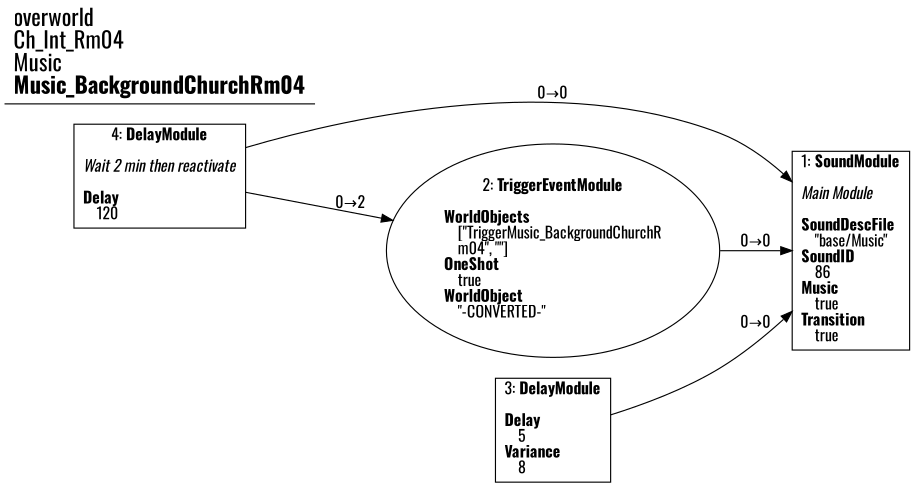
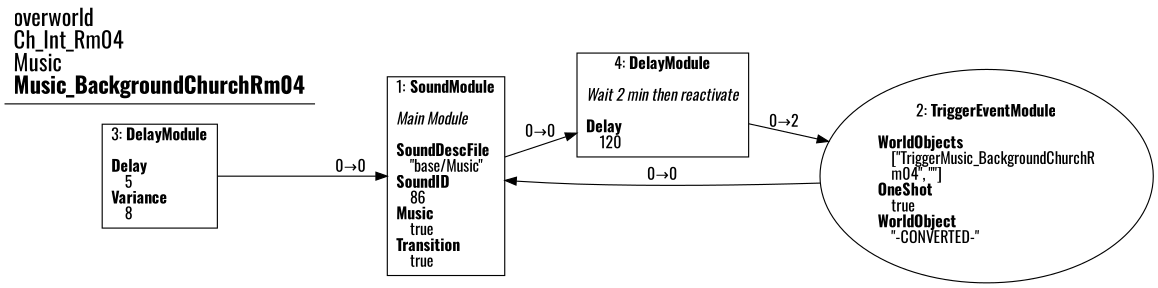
(520, 103) -> (535, 147)
